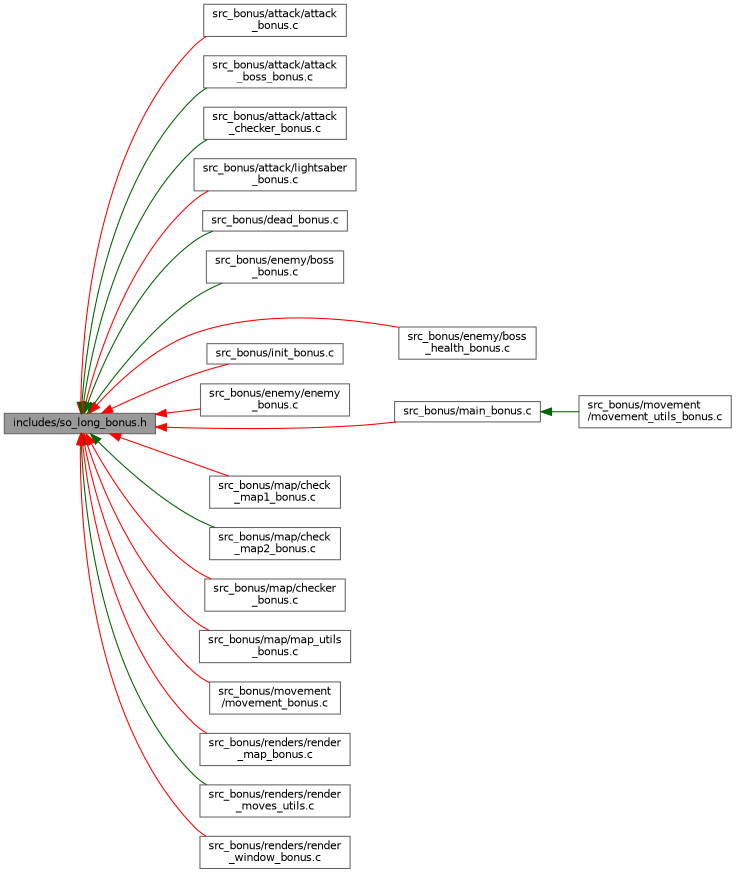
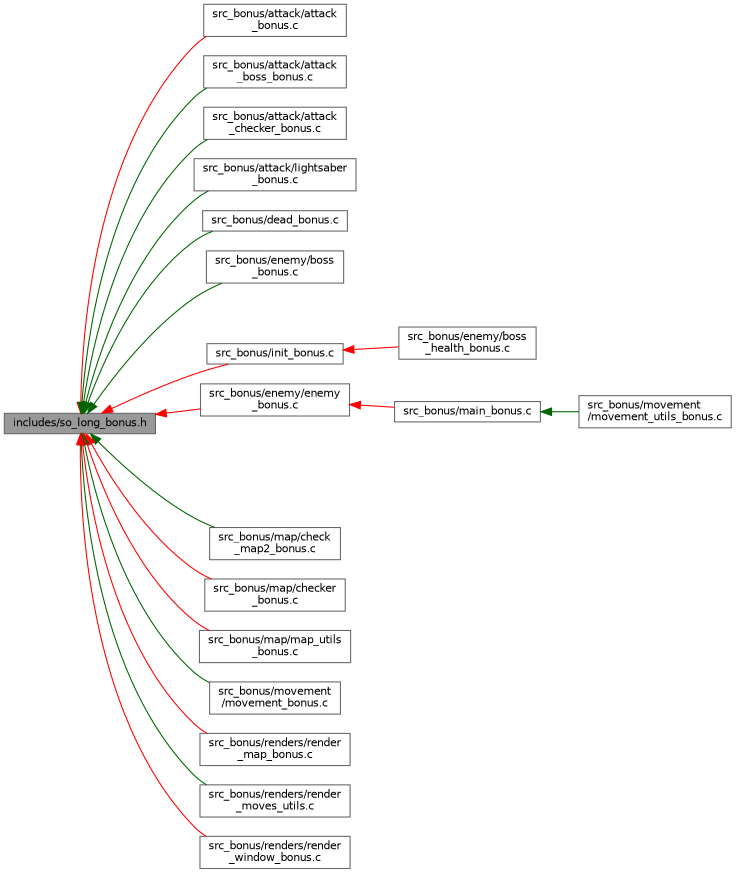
(130, 286) -> (130, 286)
(235, 323) -> (376, 348)
(282, 428) -> (377, 406)
(275, 492) -> none
(126, 575) -> (126, 575)
